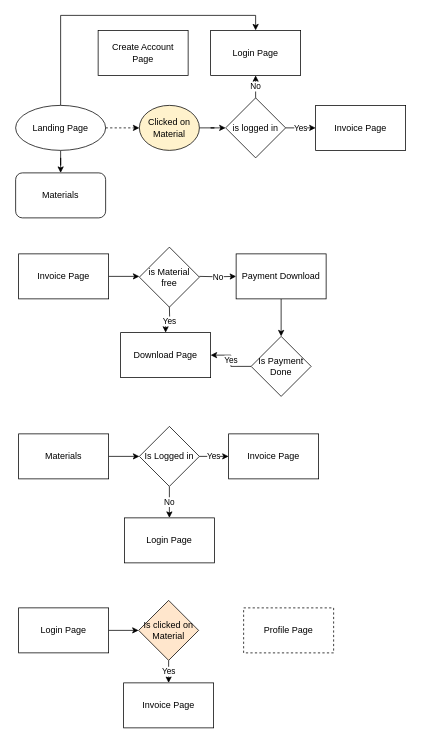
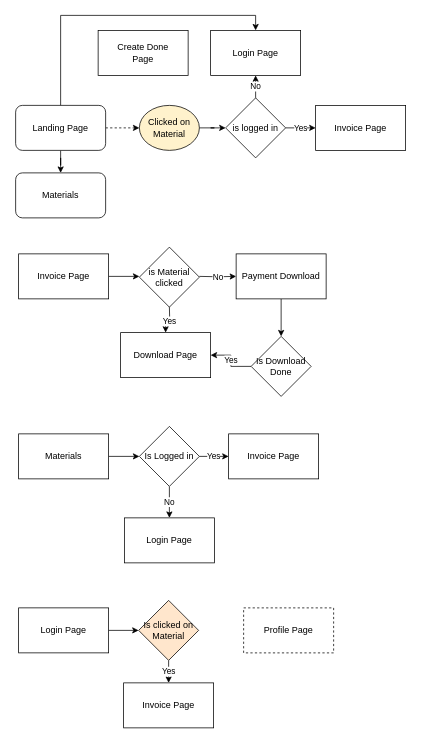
(143, 53) -> (143, 53)
(60, 128) -> (60, 128)
(169, 277) -> (169, 277)
(281, 366) -> (281, 366)
